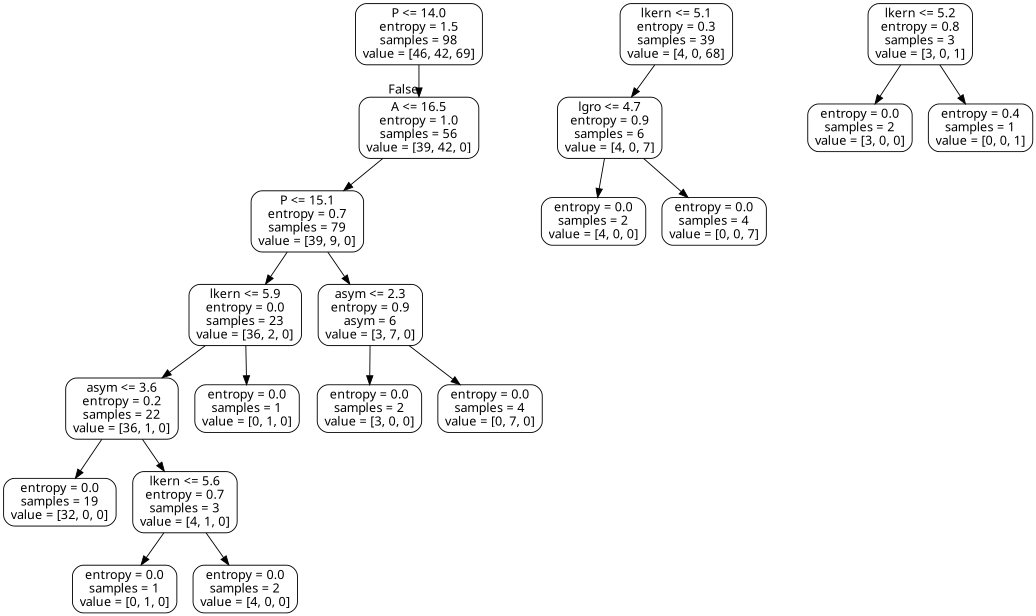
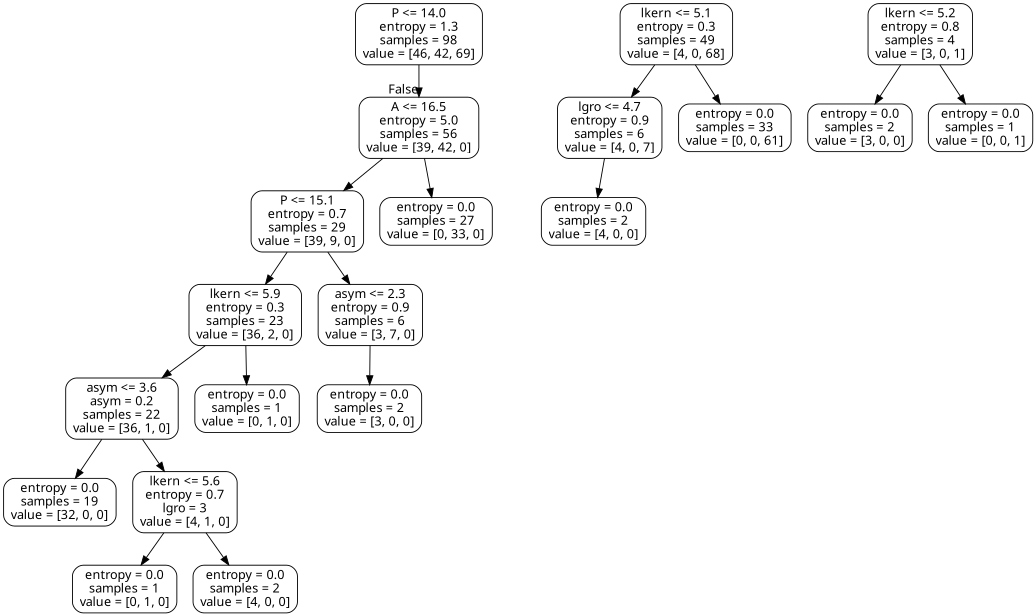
(419, 34) -> (419, 34)
(676, 34) -> (676, 34)
(920, 34) -> (920, 34)
(419, 128) -> (419, 128)
none -> (735, 128)
(981, 128) -> (981, 128)
(307, 221) -> (307, 221)
none -> (436, 221)
(714, 221) -> none
(245, 315) -> (245, 315)
(370, 315) -> (370, 315)
(122, 409) -> (122, 409)
(490, 409) -> none
(185, 502) -> (185, 502)
